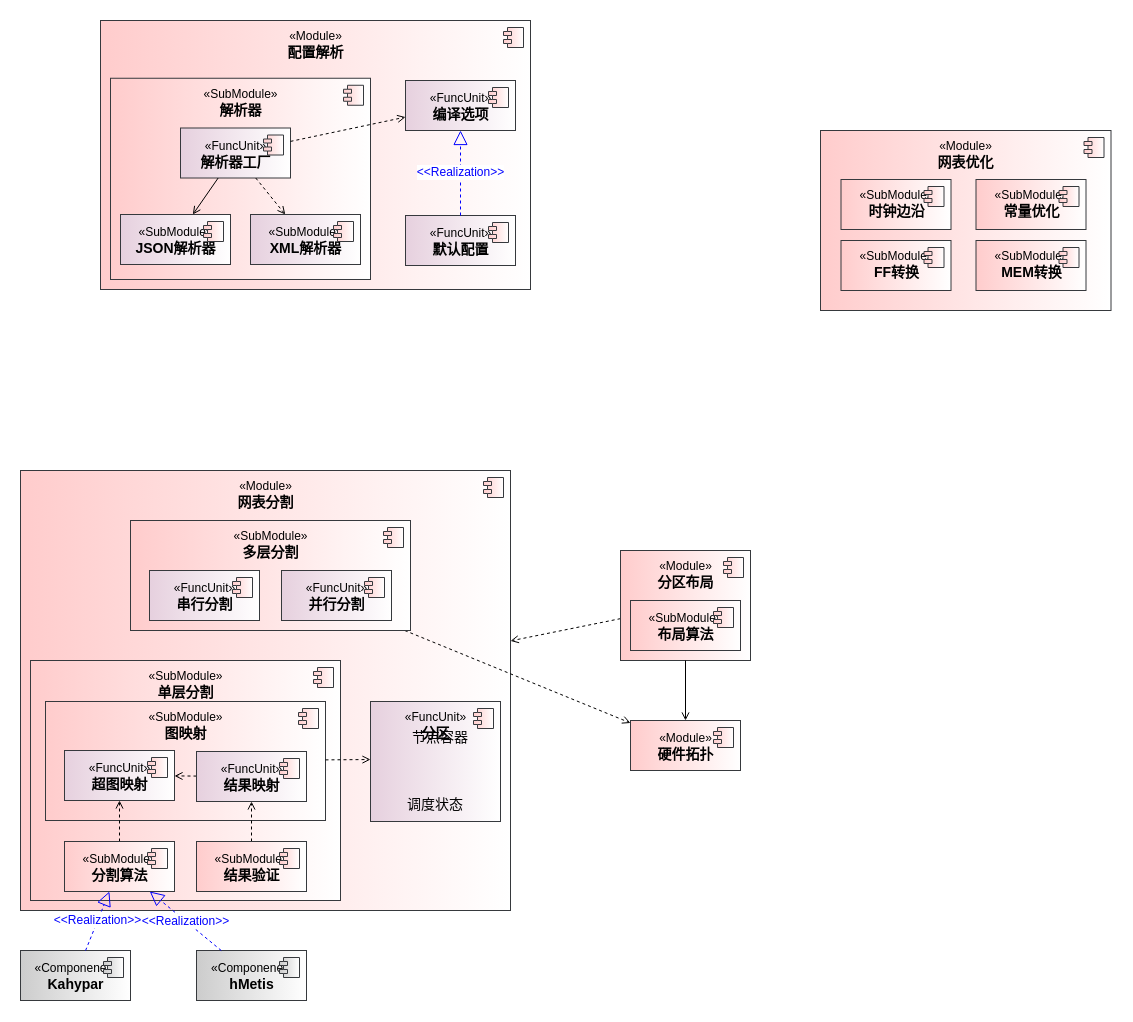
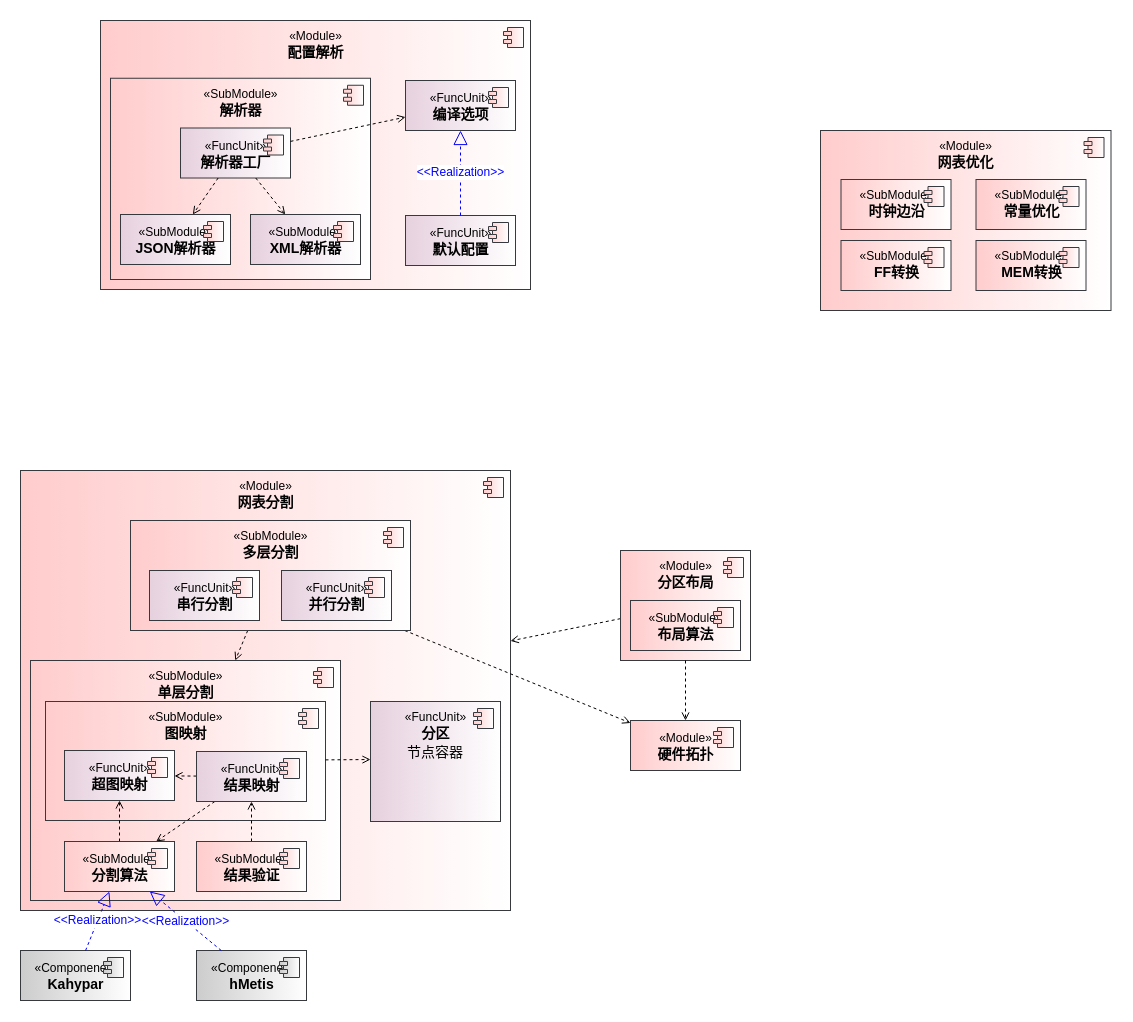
(207, 195) -> (207, 195)
none -> (242, 644)
(686, 689) -> (686, 689)
(441, 738) -> (436, 753)
(436, 804) -> none
none -> (186, 821)
